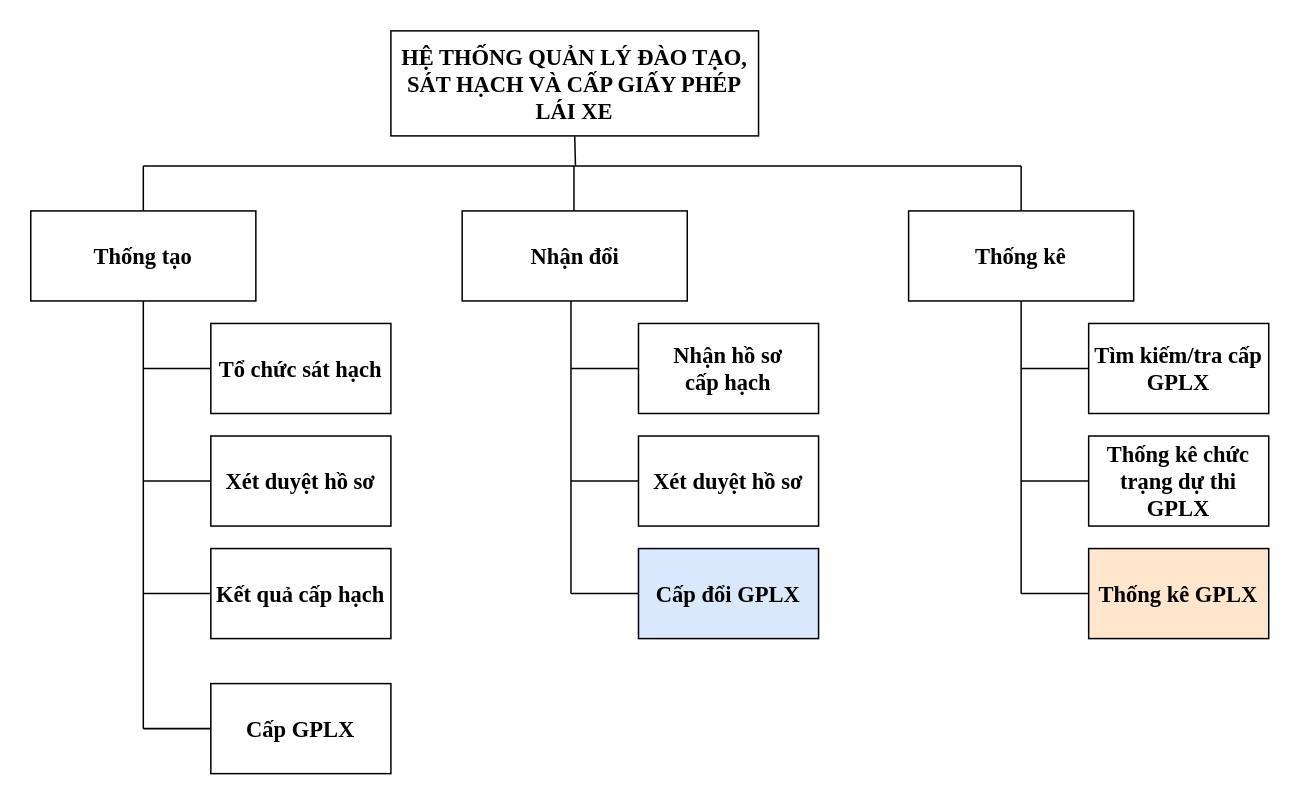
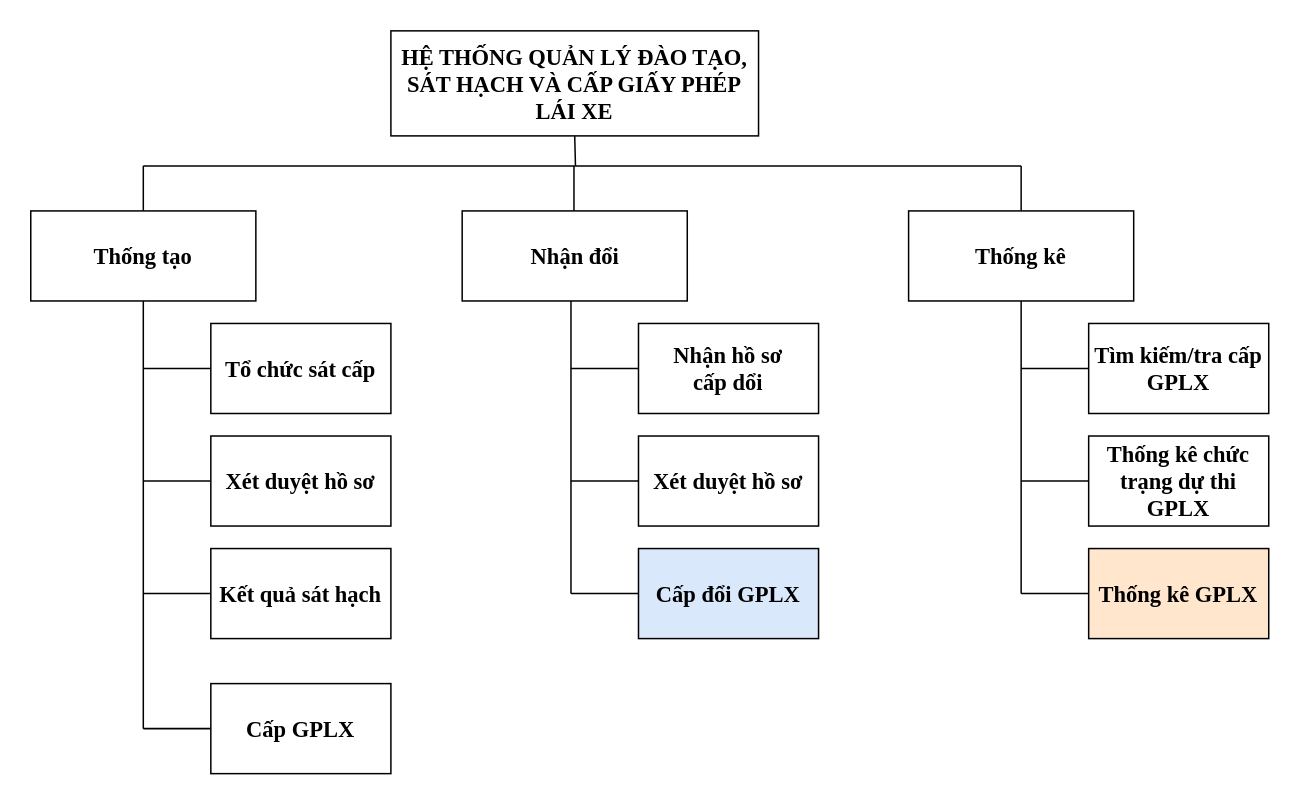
(301, 368) -> (301, 368)
(728, 368) -> (728, 368)
(301, 593) -> (301, 593)
